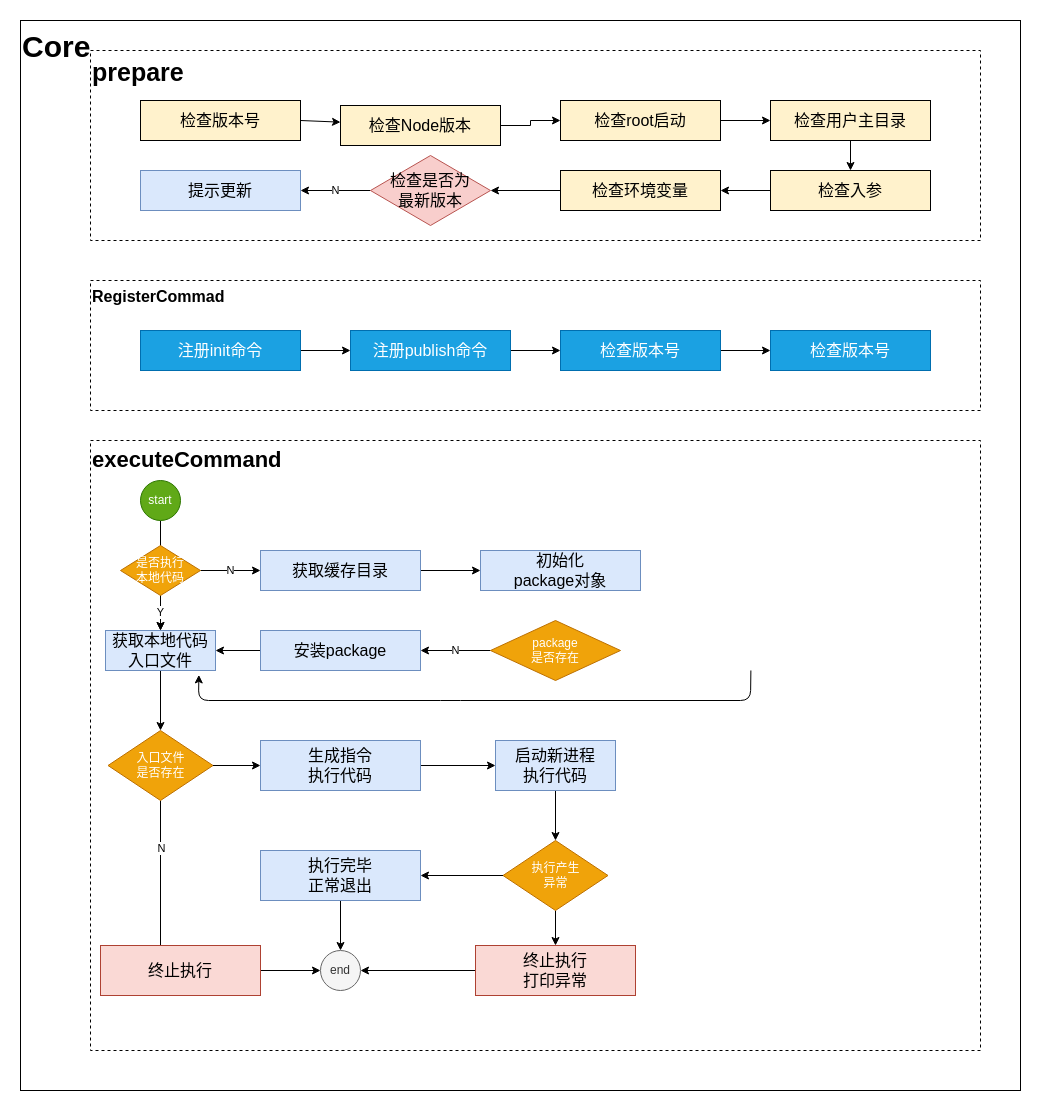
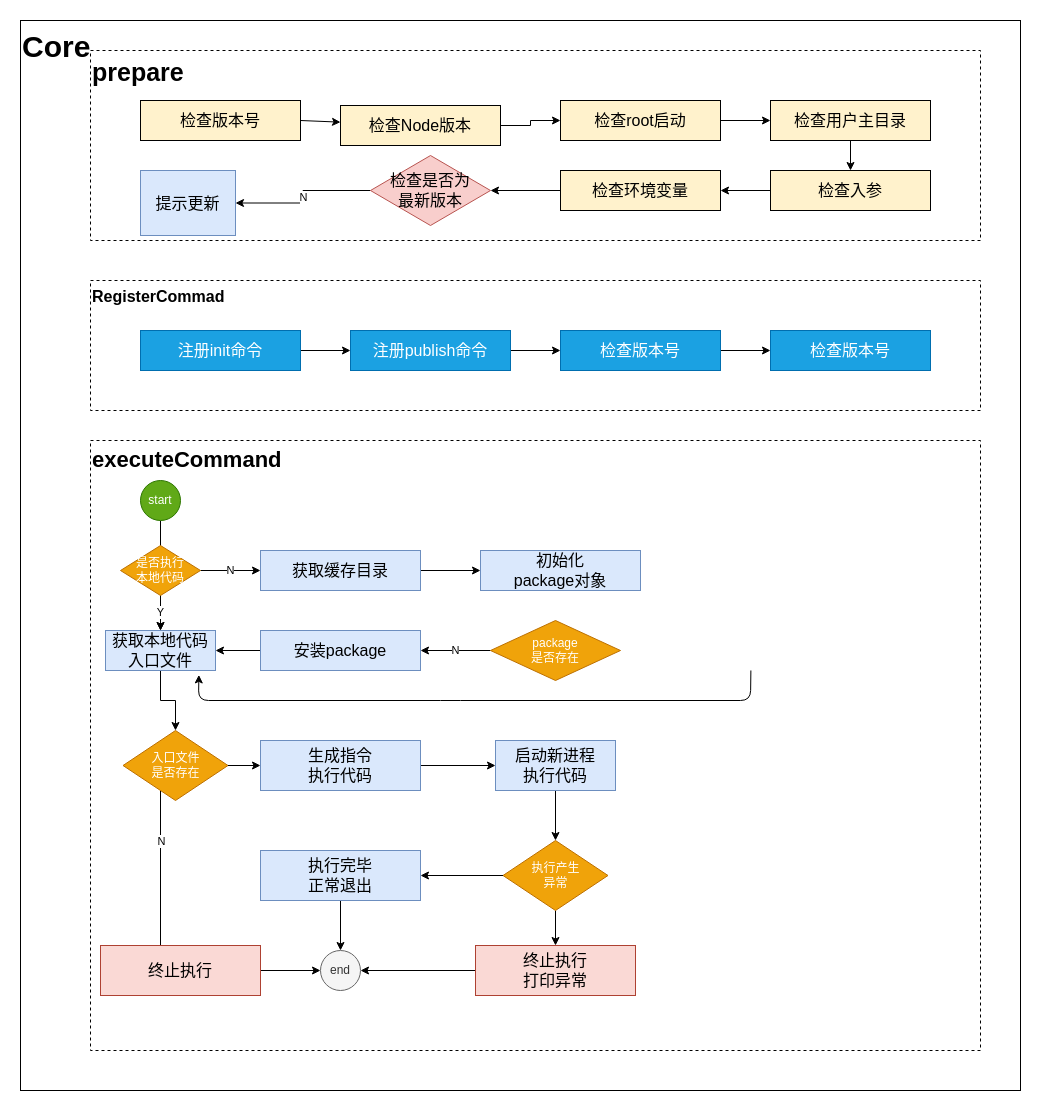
(221, 191) -> (188, 203)
(161, 766) -> (176, 766)
